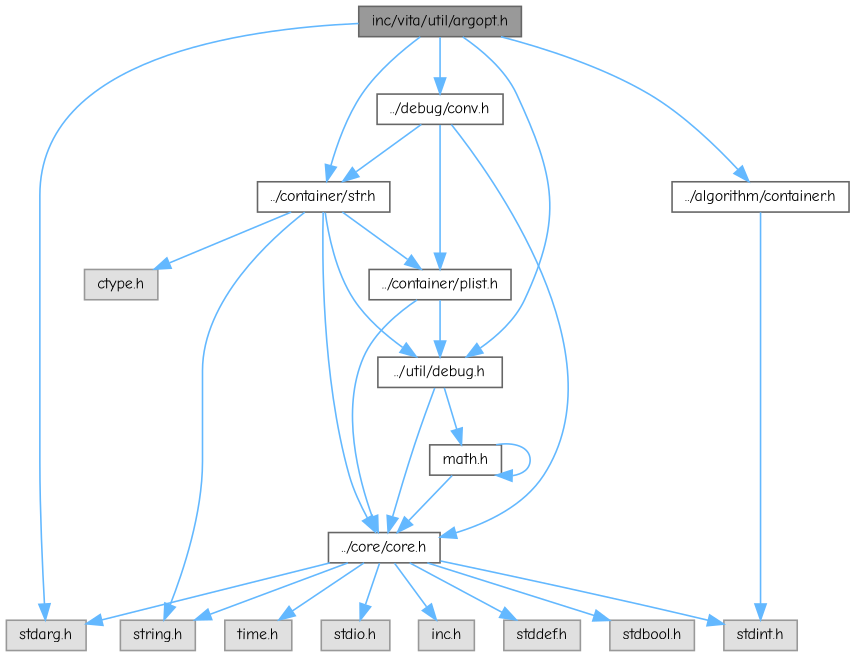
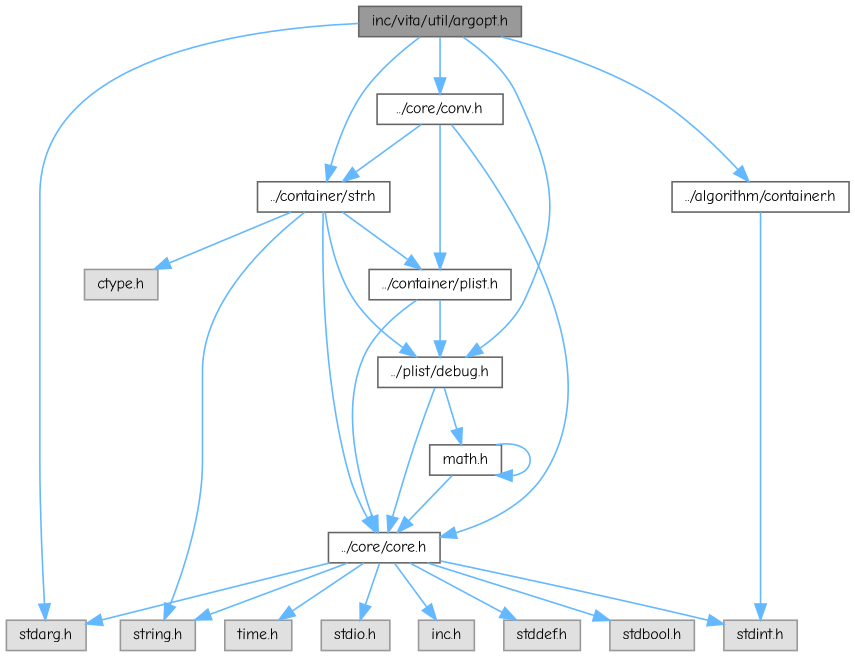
(440, 109) -> (440, 109)
(440, 372) -> (440, 372)
